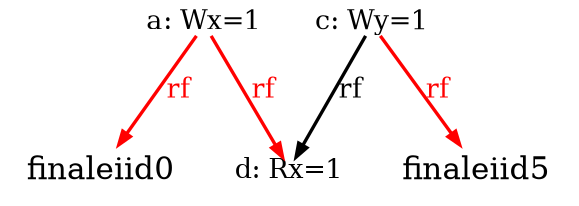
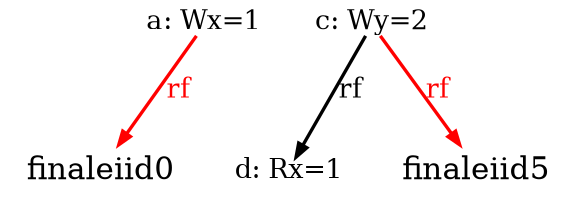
(372, 22) -> (372, 22)
(243, 91) -> none
